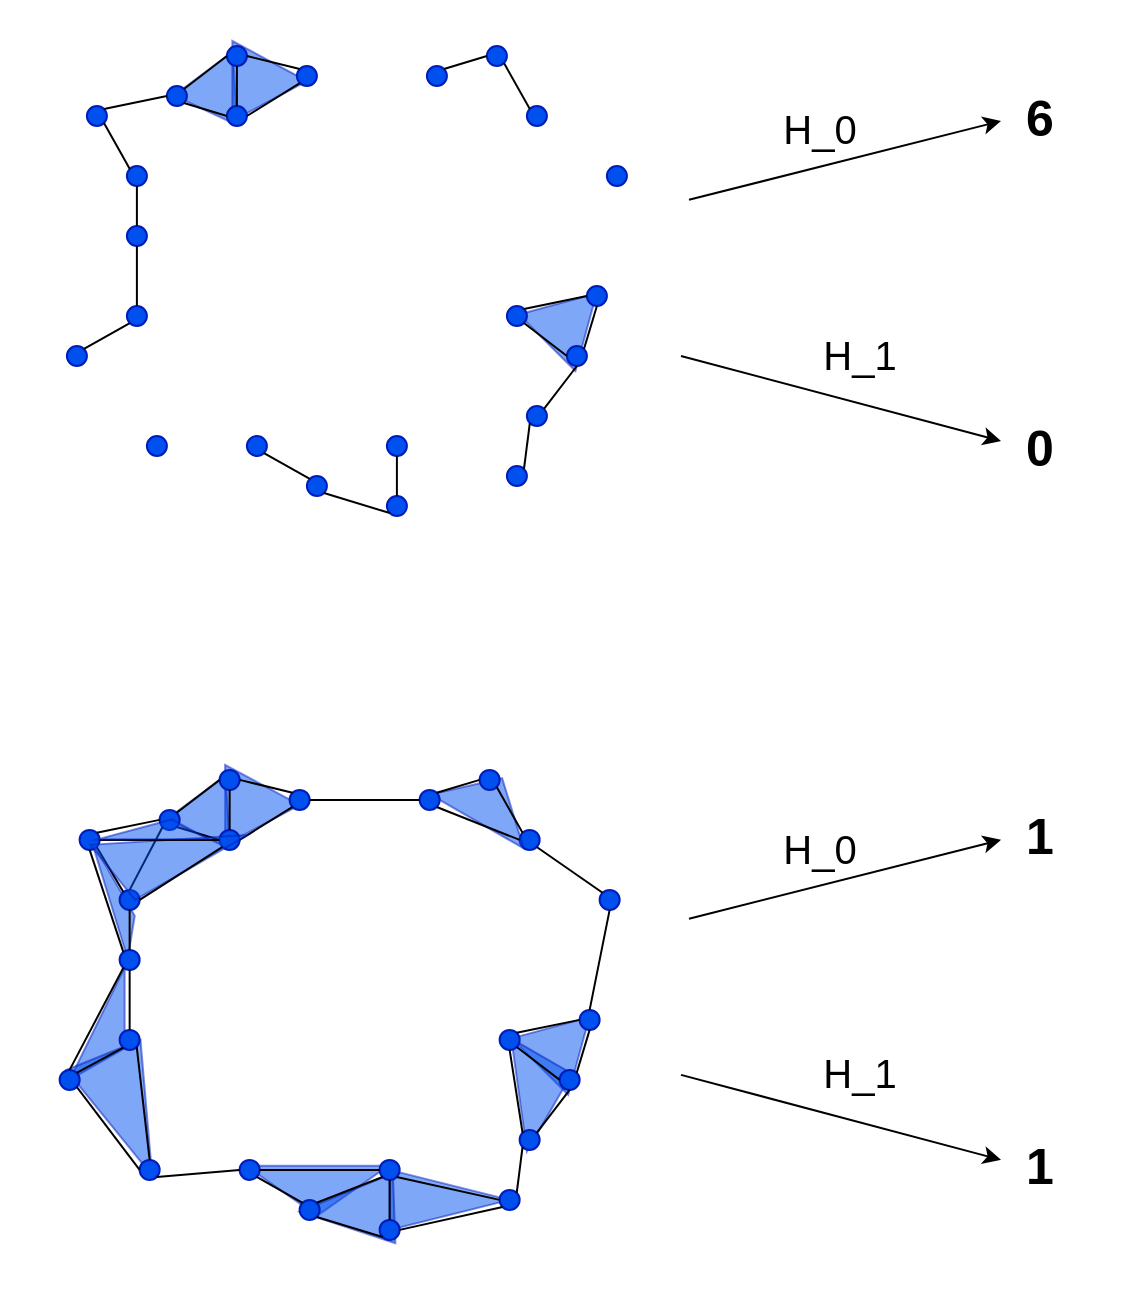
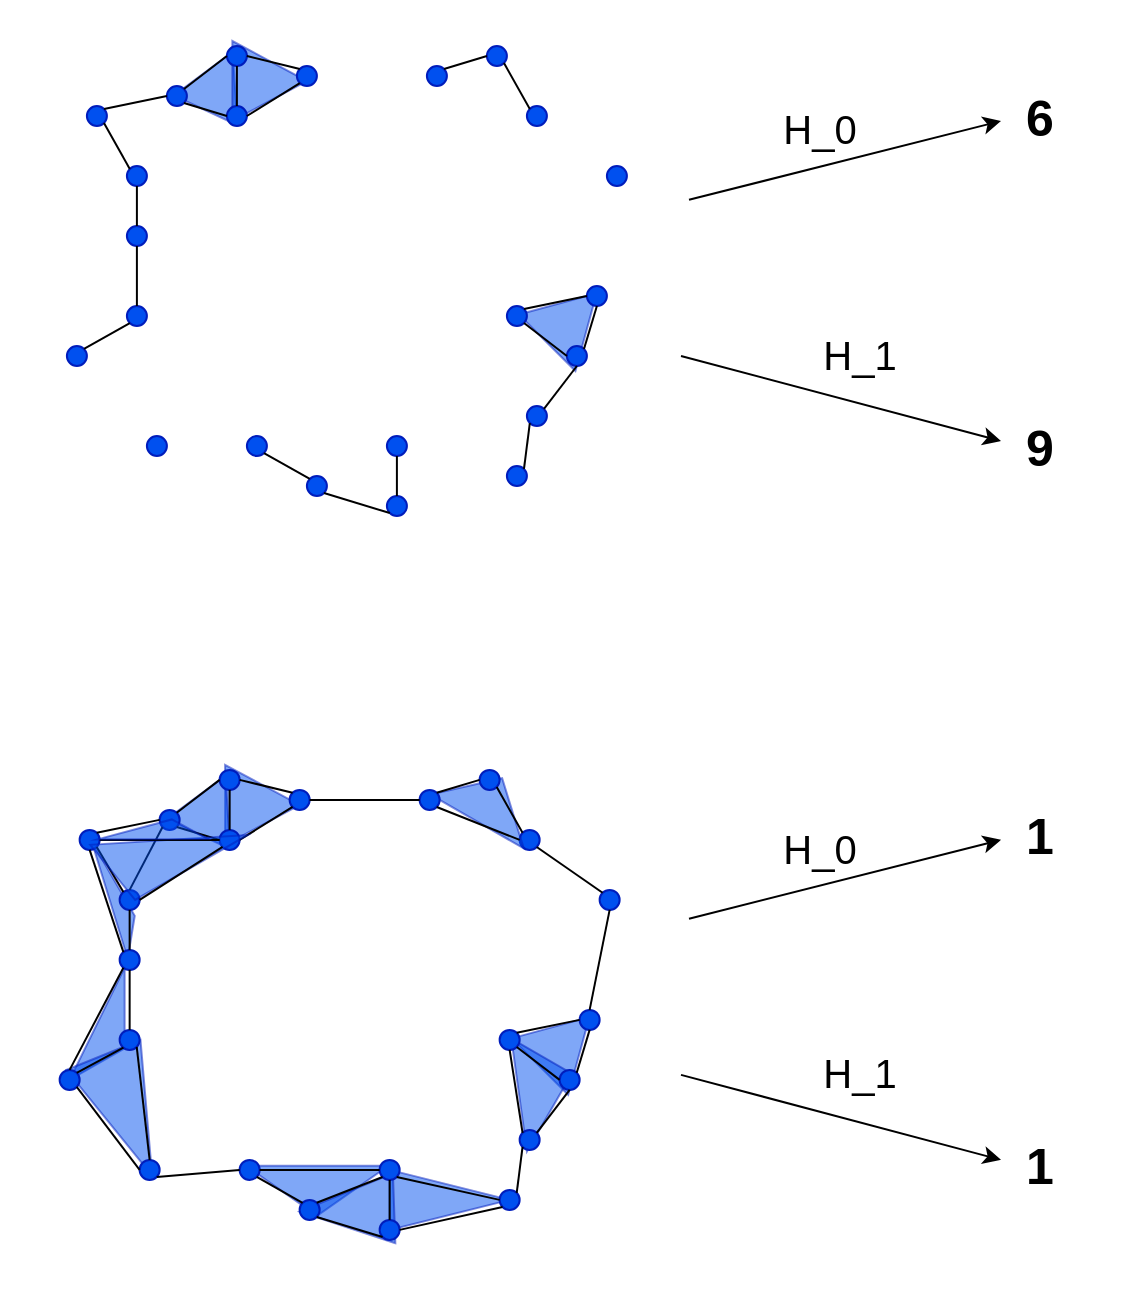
(1041, 447) -> (1041, 447)
